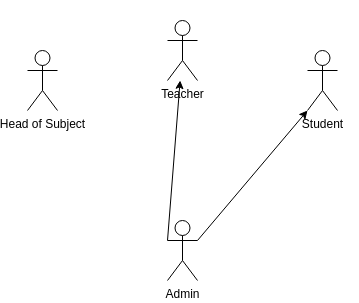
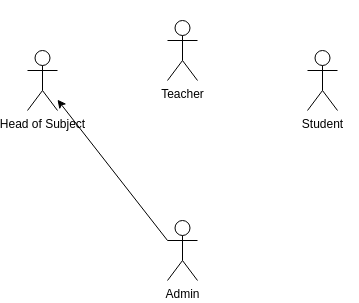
(174, 163) -> (114, 172)
(250, 178) -> none
